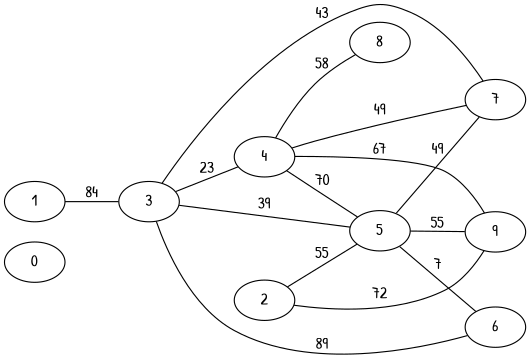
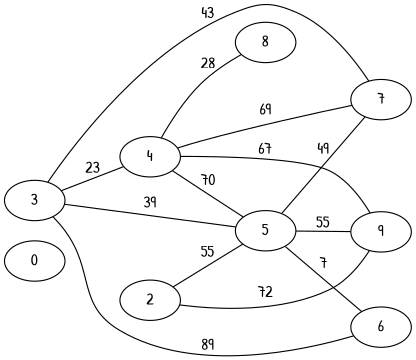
(322, 64) -> (208, 64)
(380, 110) -> (266, 110)
(35, 202) -> none
